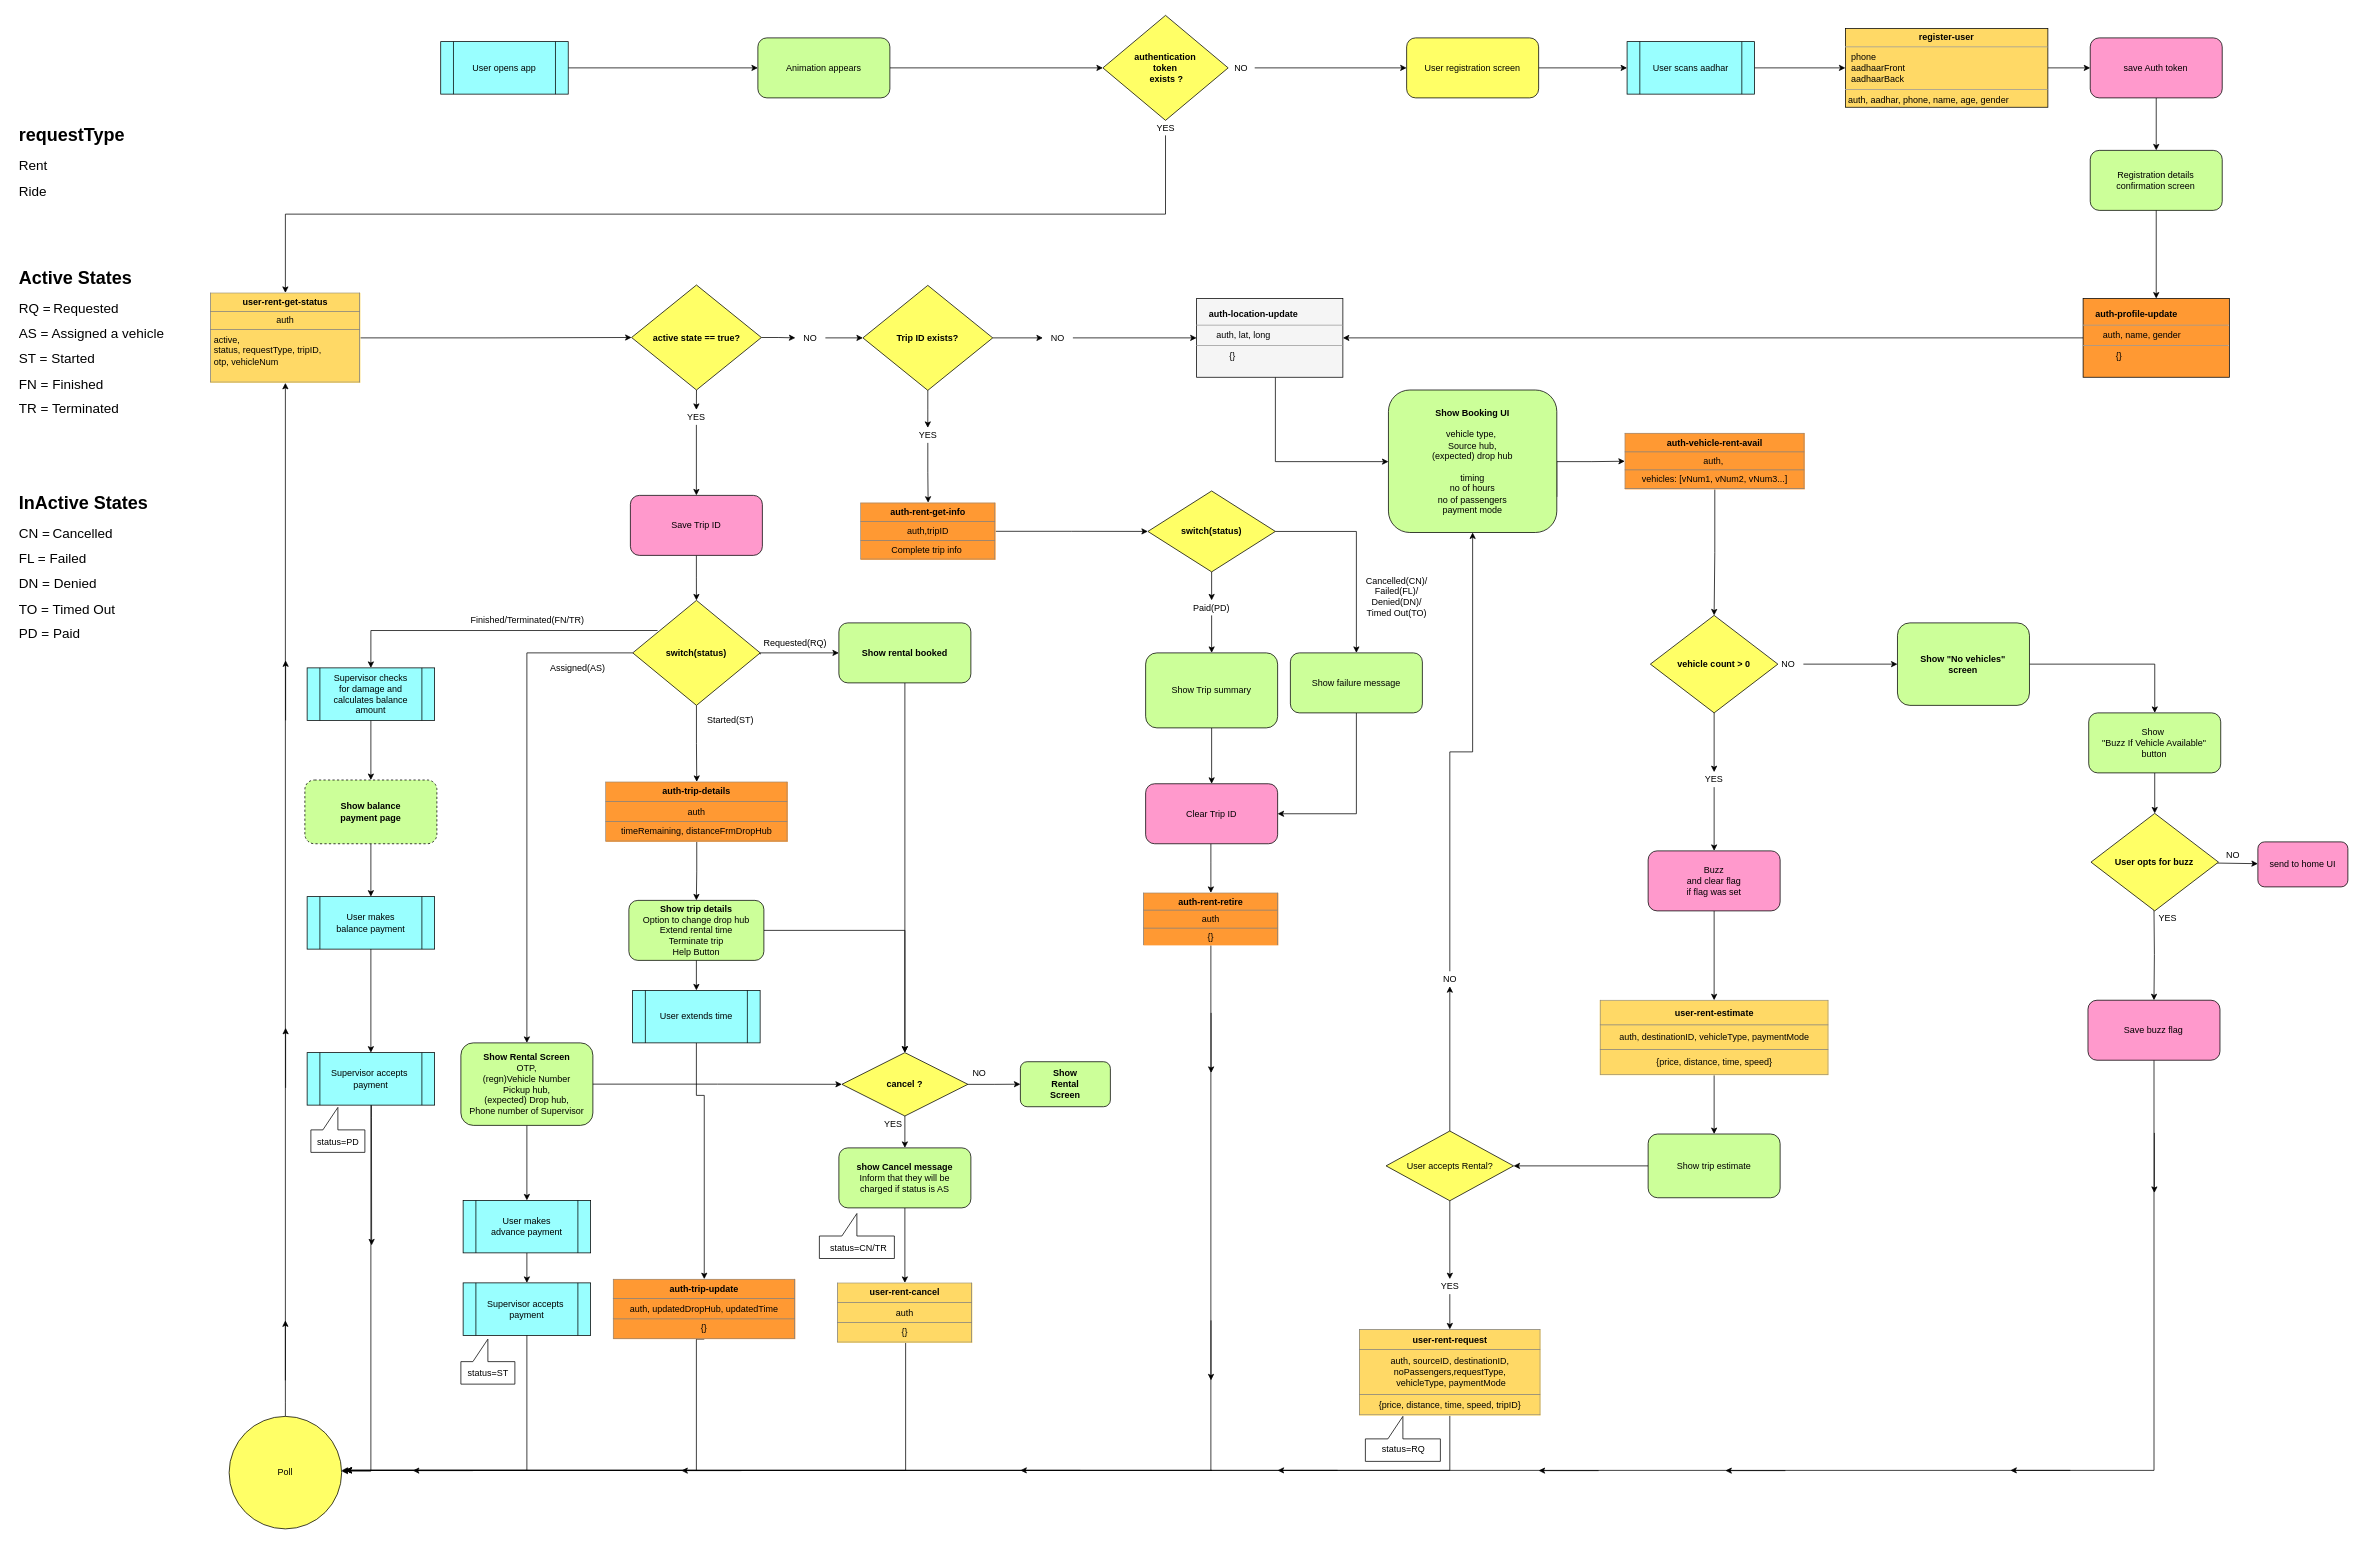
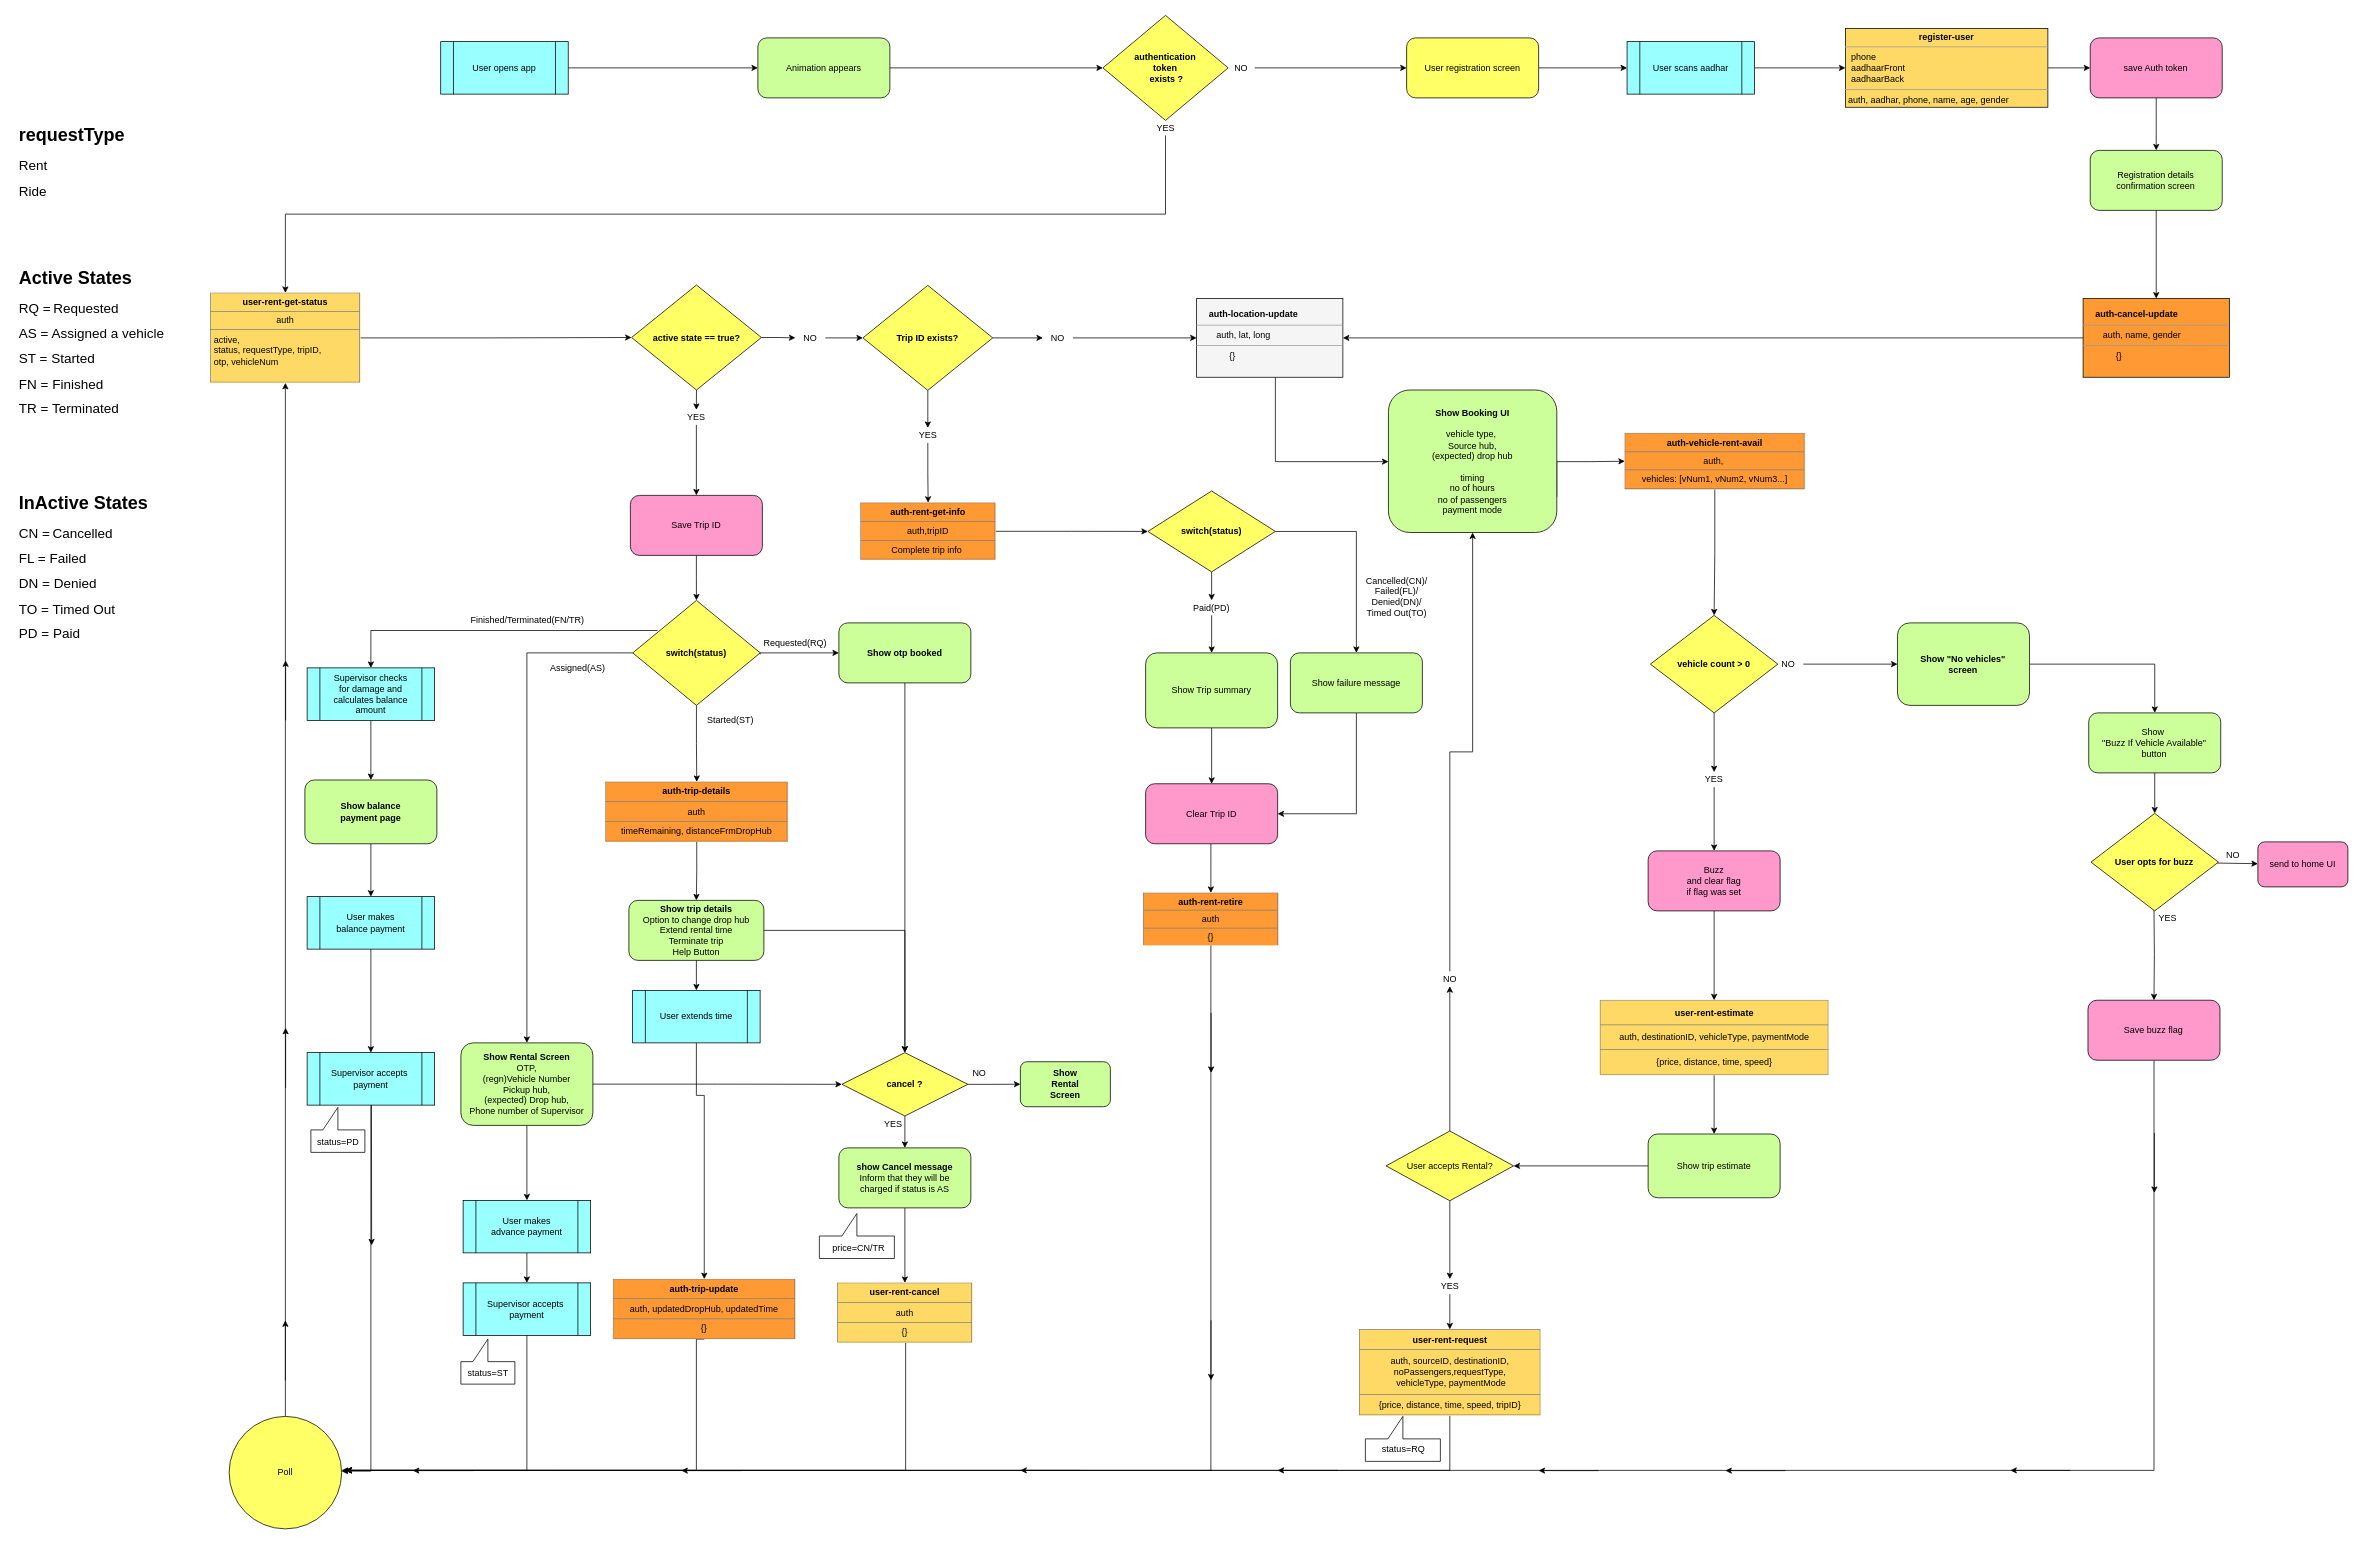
(2188, 310) -> (2187, 310)
(905, 653) -> (905, 653)
(371, 812) -> (371, 812)
(859, 1248) -> (859, 1248)
